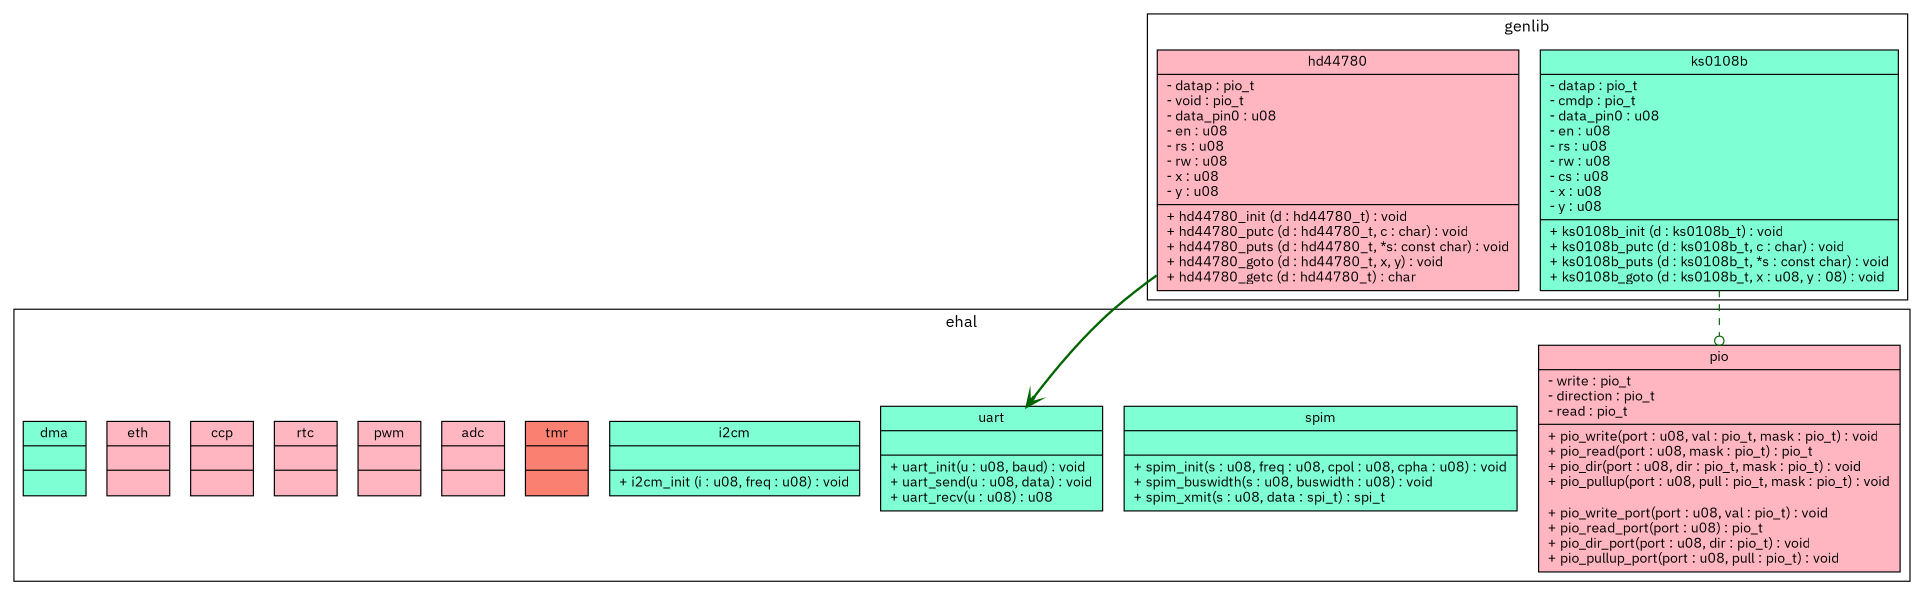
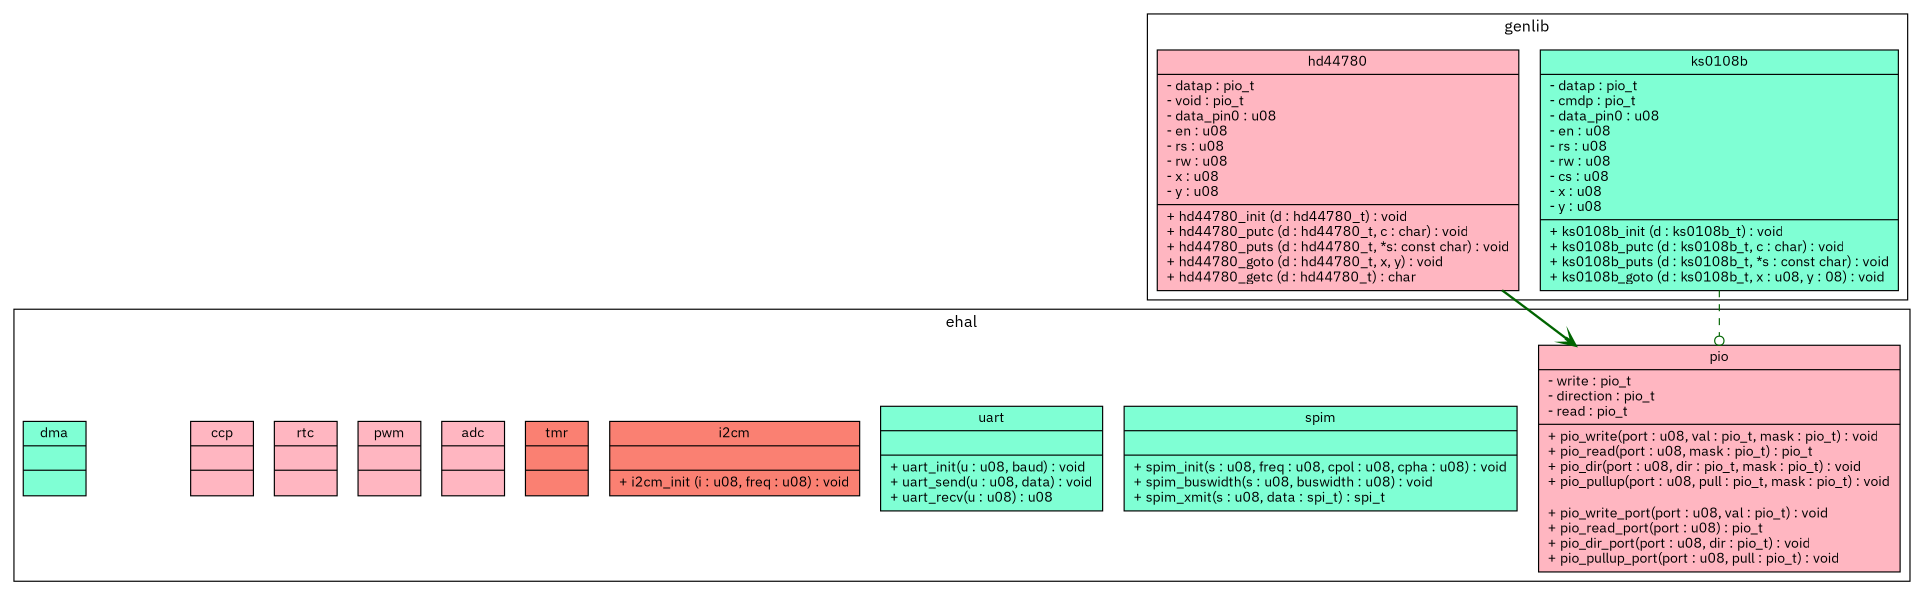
(1090, 331) -> (1537, 317)
(138, 459) -> none
(735, 459) -> (735, 459)
